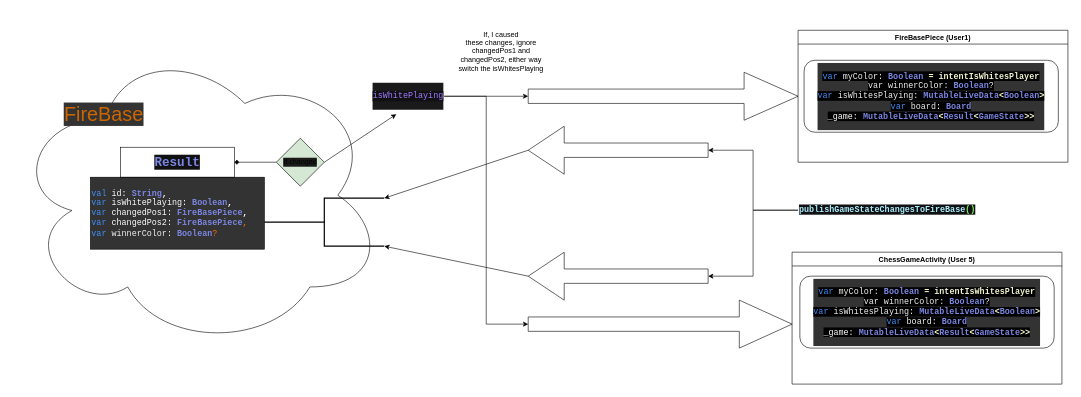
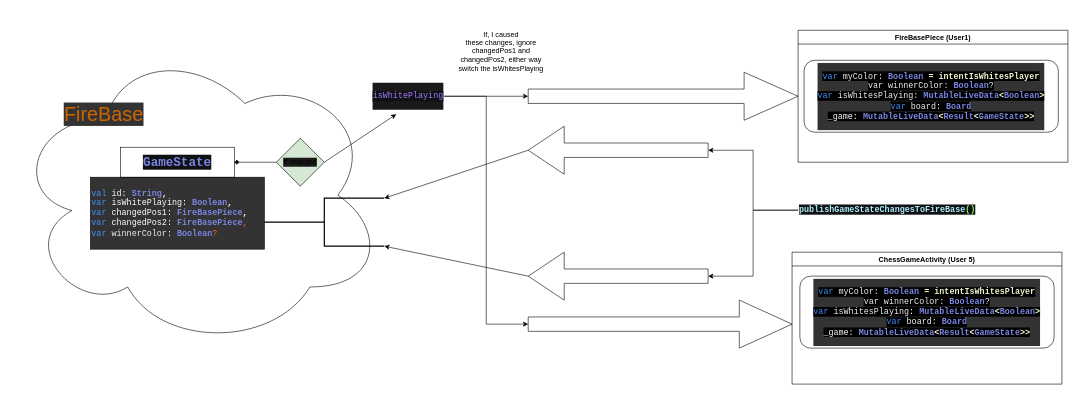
(177, 162) -> (177, 162)
